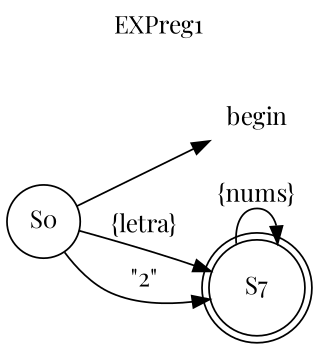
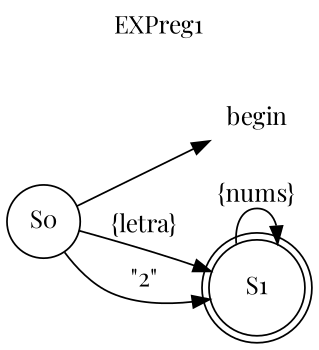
(257, 288) -> (257, 288)
